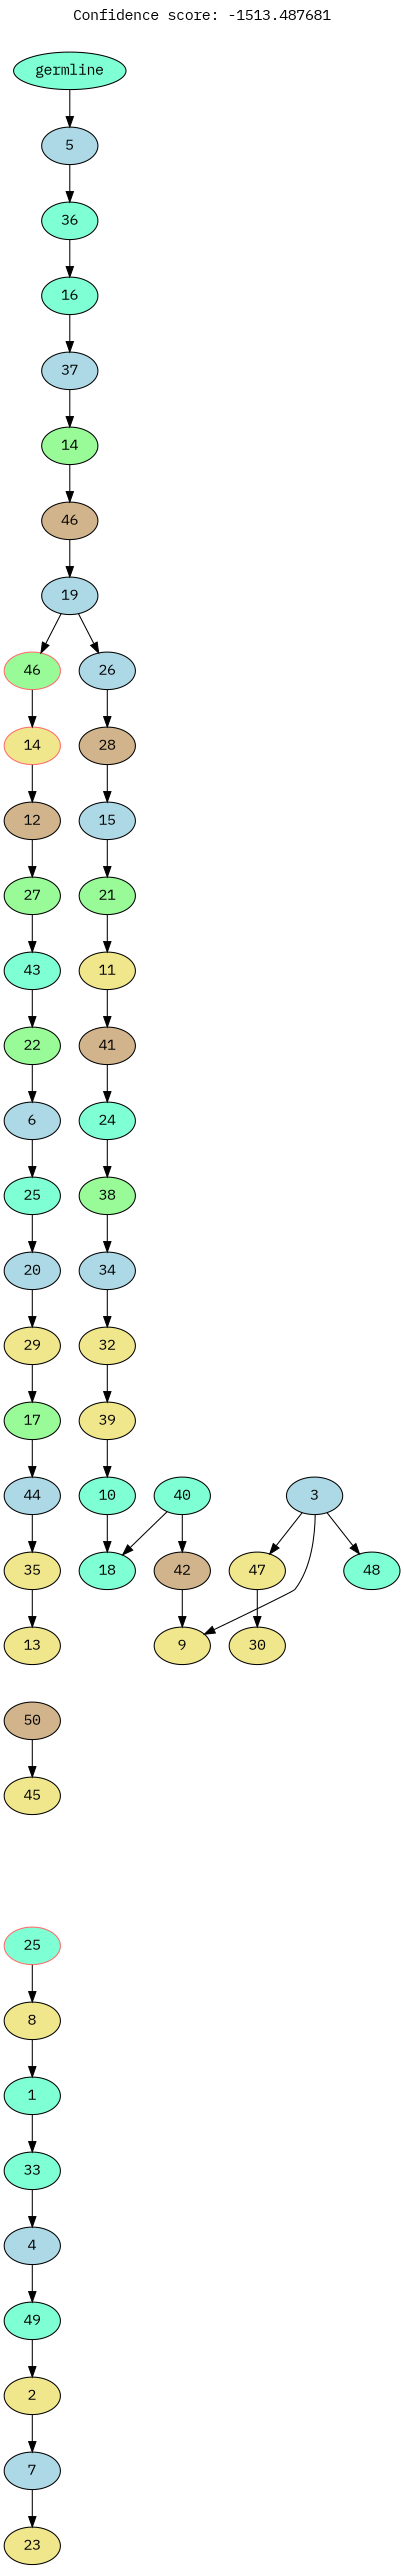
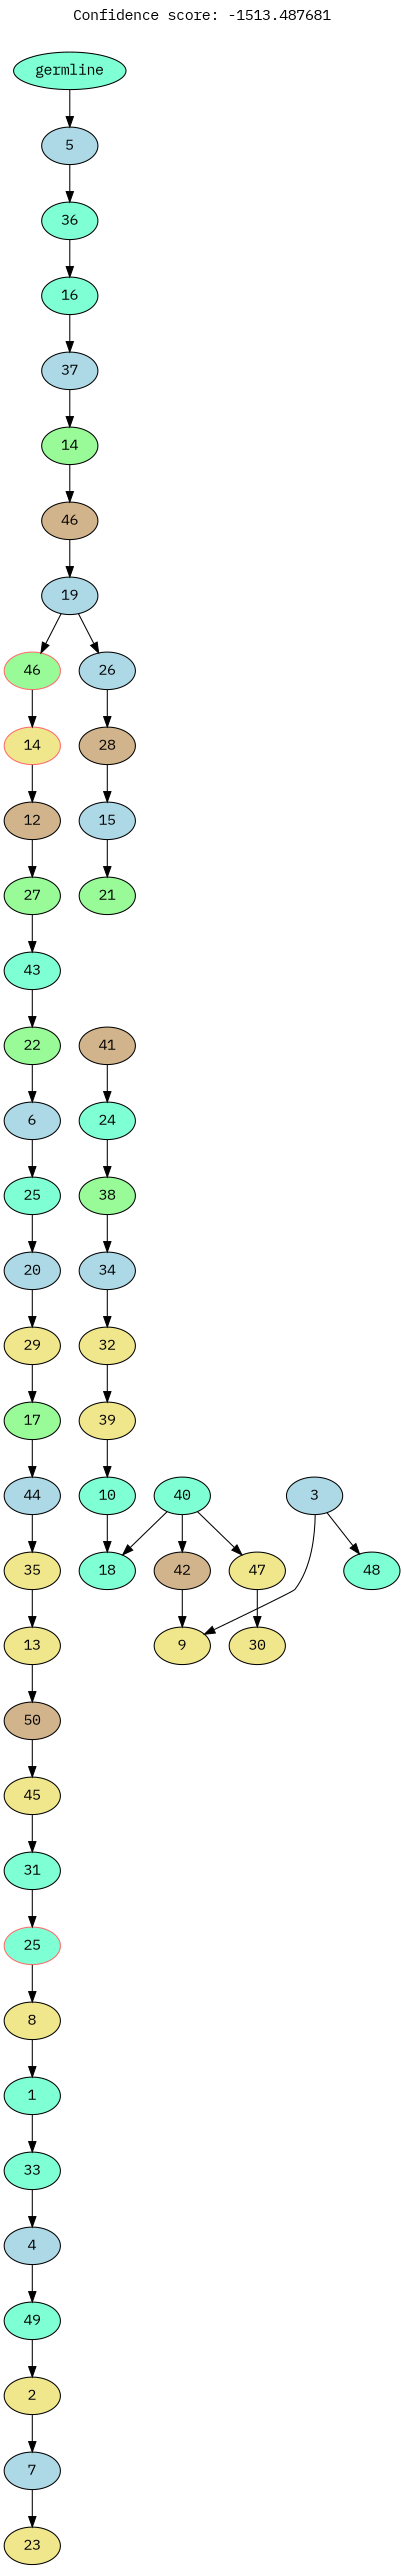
(107, 971) -> none
(289, 1529) -> (216, 1530)
none -> (32, 1678)
none -> (32, 1871)
